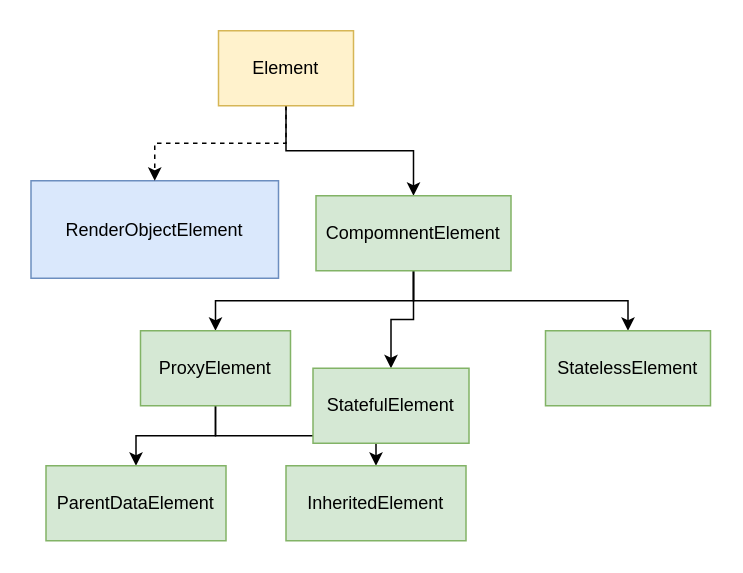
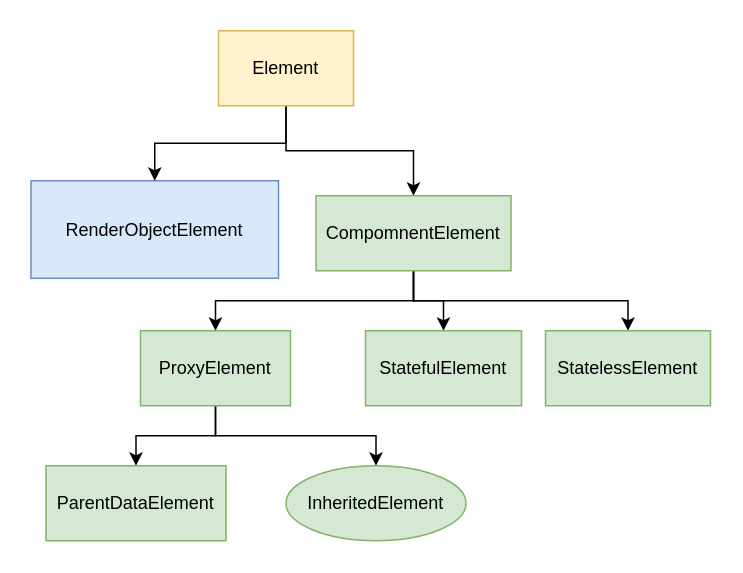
(206, 143) -> (206, 143)
(391, 406) -> (443, 368)
(376, 503) -> (376, 503)
